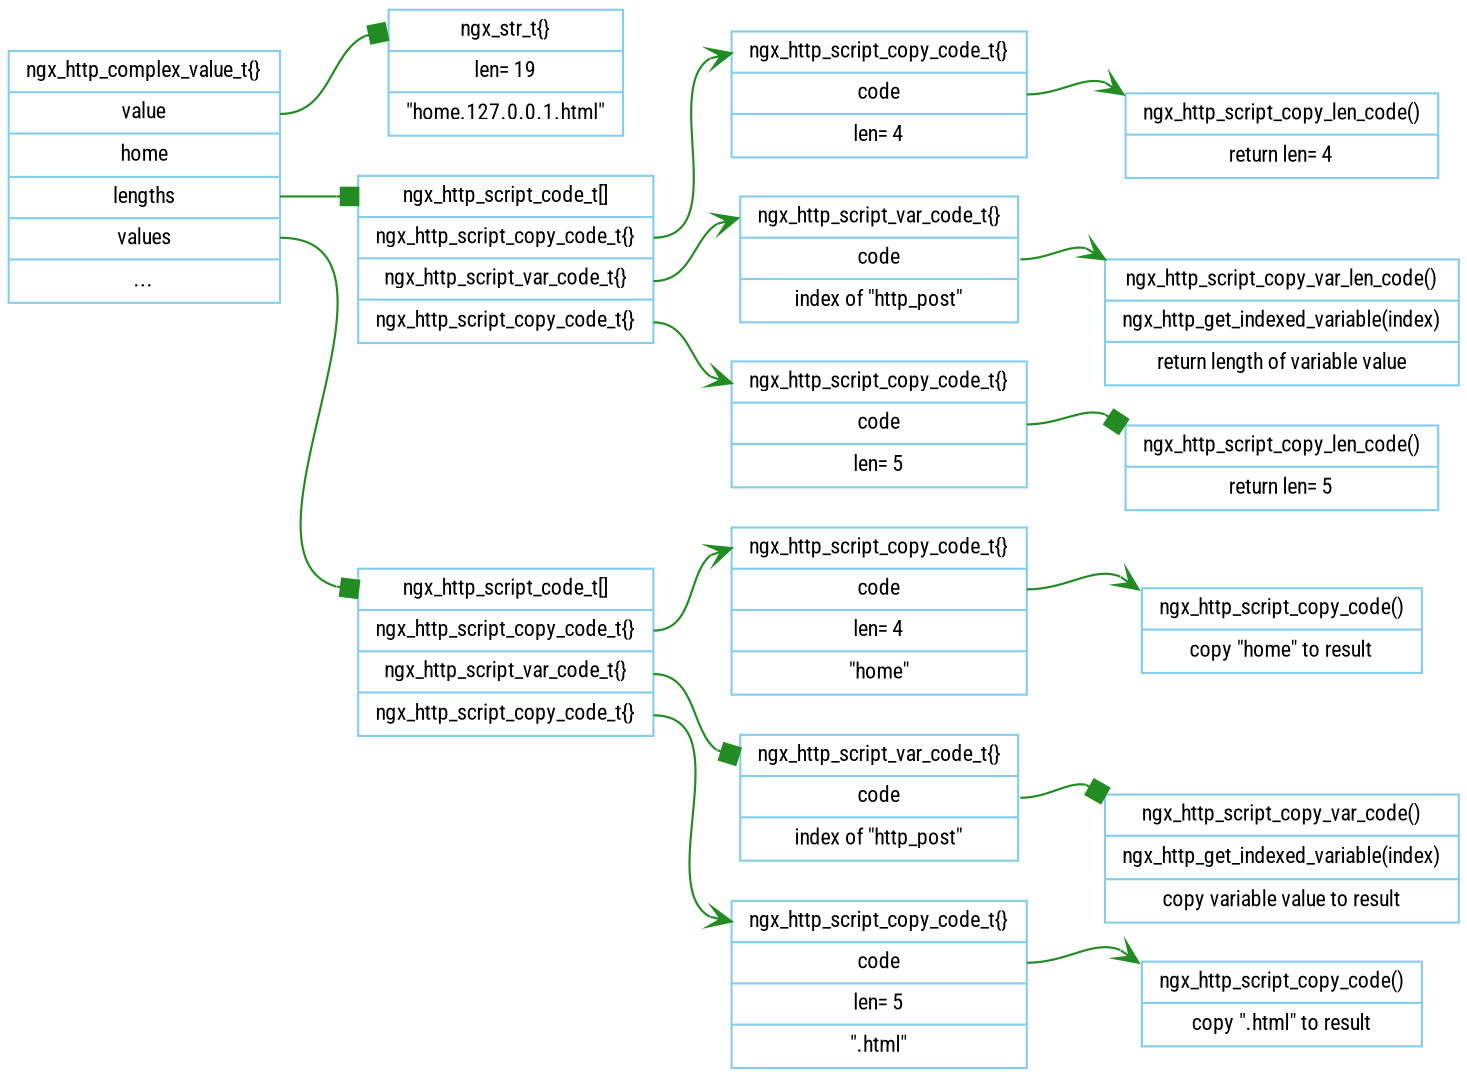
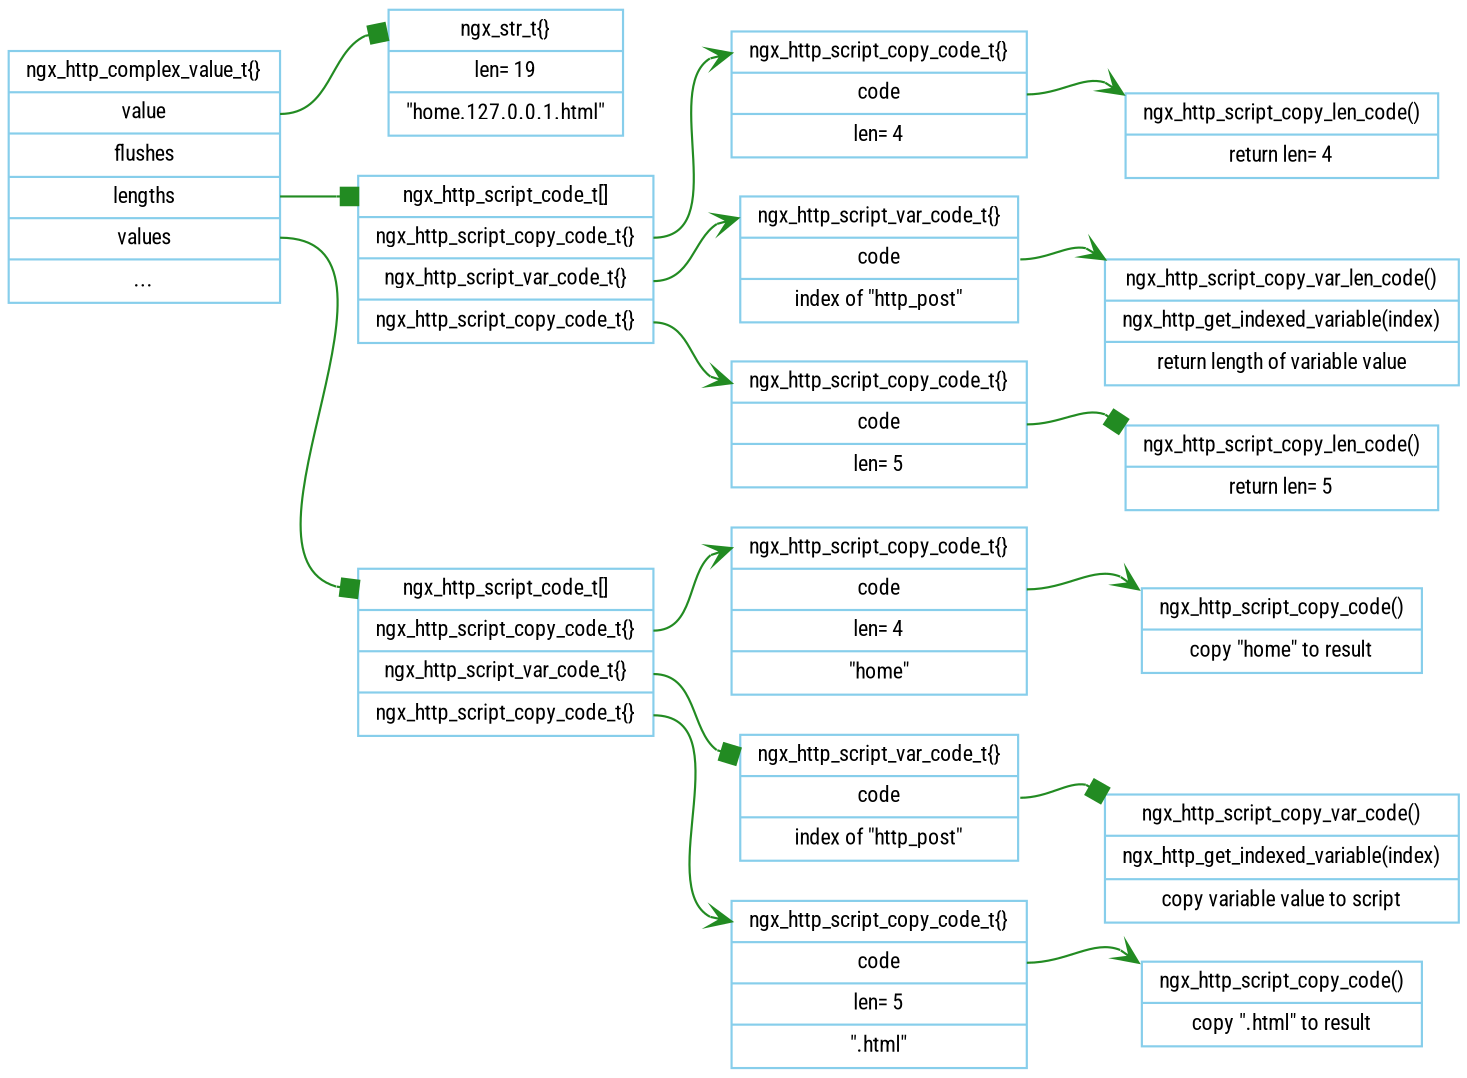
(144, 154) -> (144, 154)
(1282, 900) -> (1282, 900)
